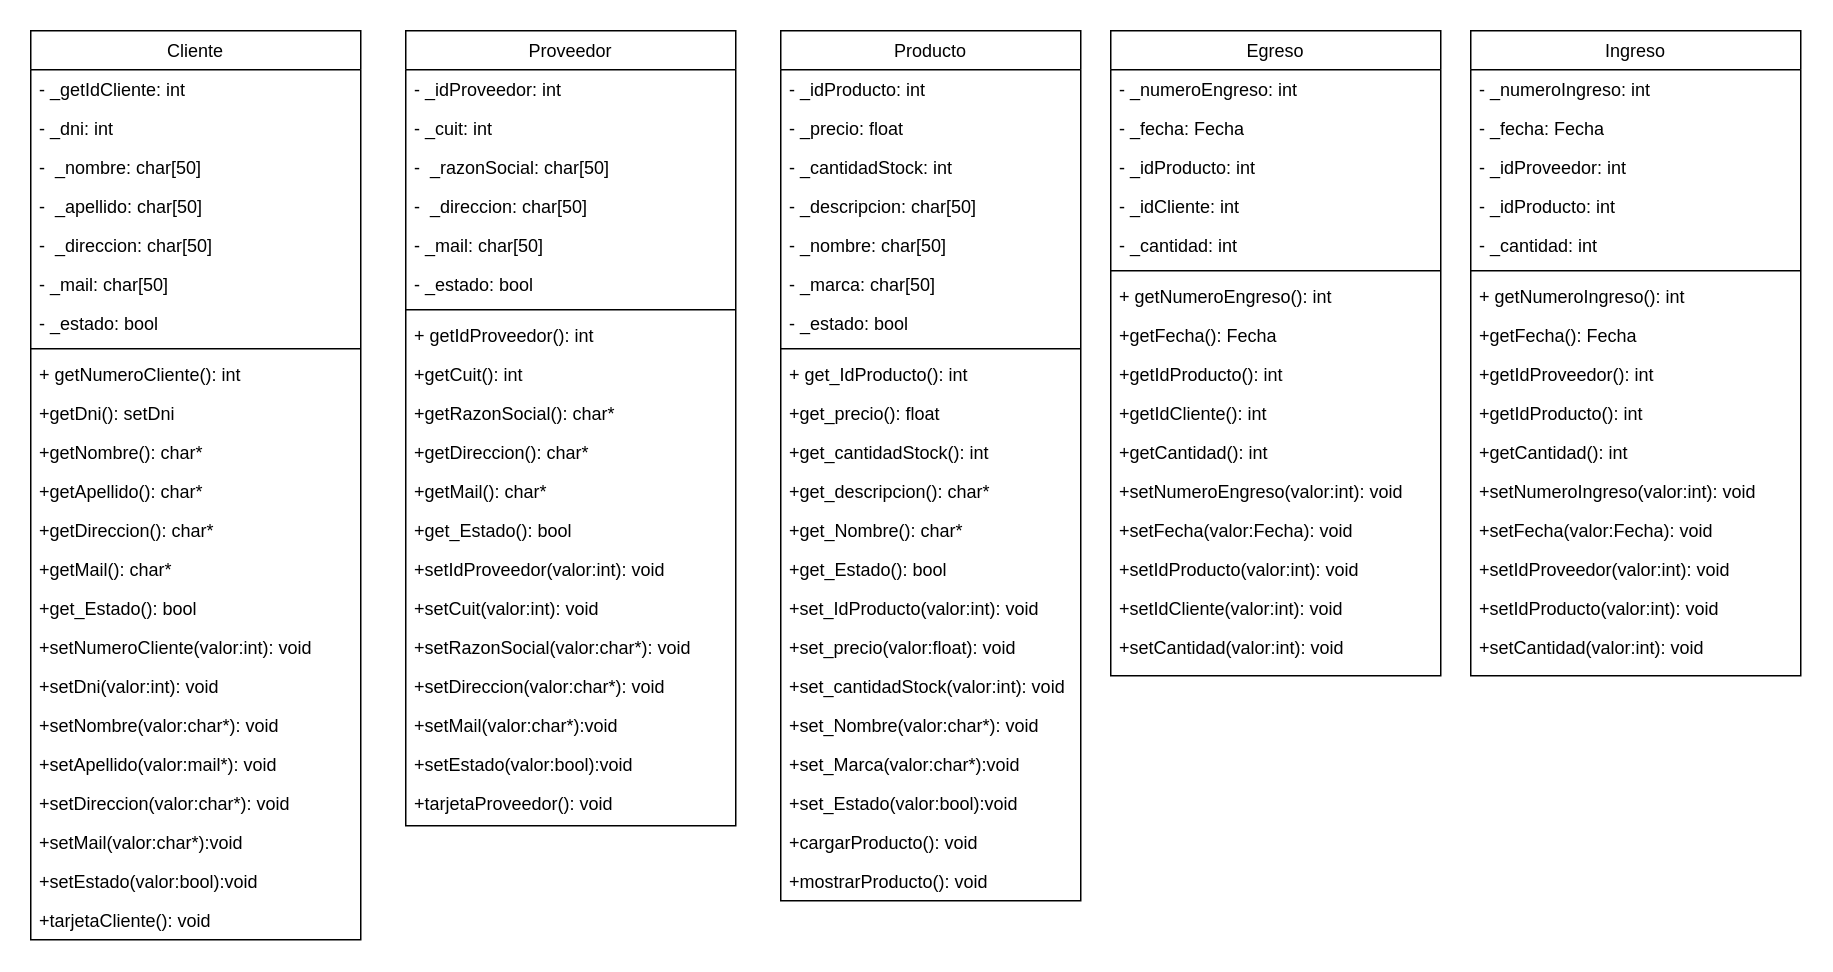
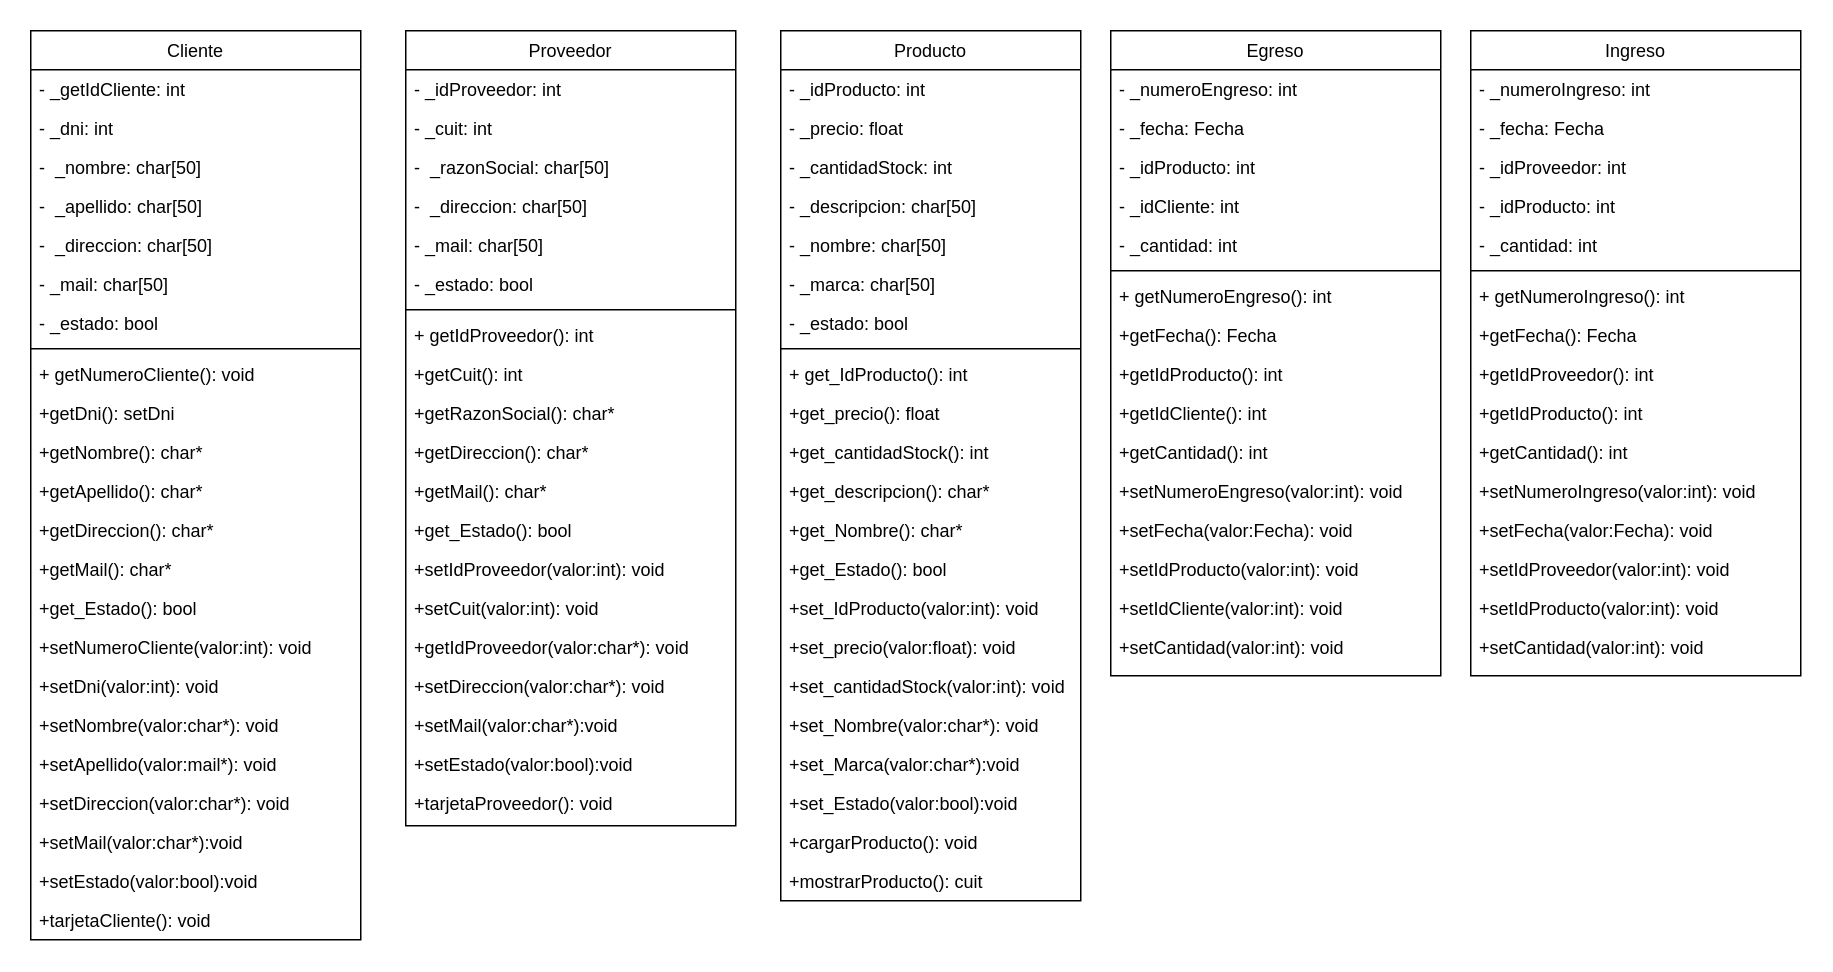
(153, 375) -> (158, 375)
(569, 648) -> (574, 648)
(903, 882) -> (903, 882)
